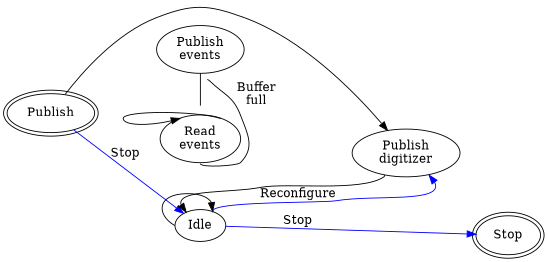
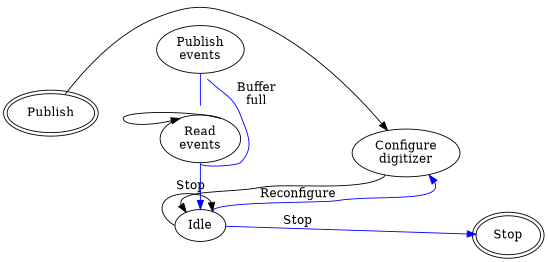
(200, 90) -> (200, 90)
(248, 135) -> (248, 135)
(406, 153) -> (406, 153)
(125, 169) -> (200, 182)
